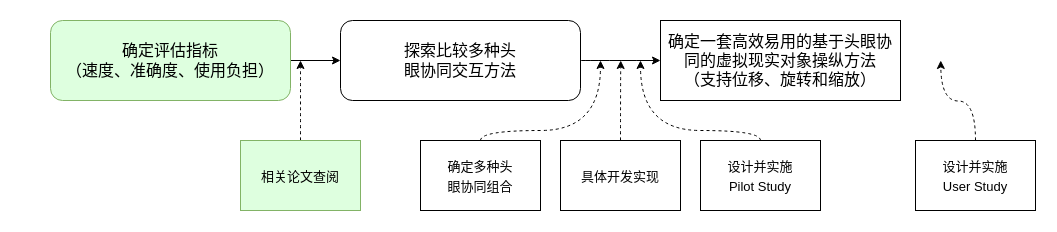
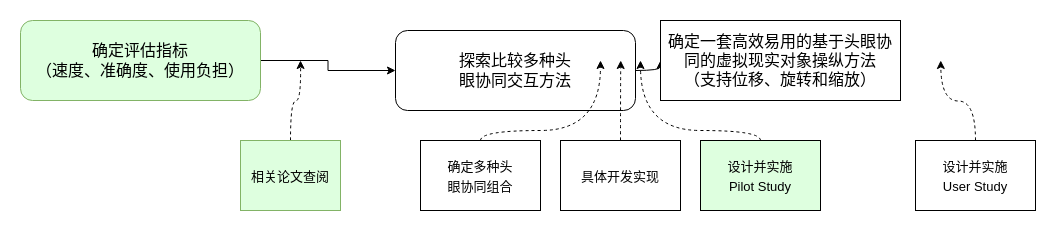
(171, 61) -> (141, 61)
(461, 61) -> (516, 71)
(301, 176) -> (291, 176)
(761, 176) -> (761, 176)
